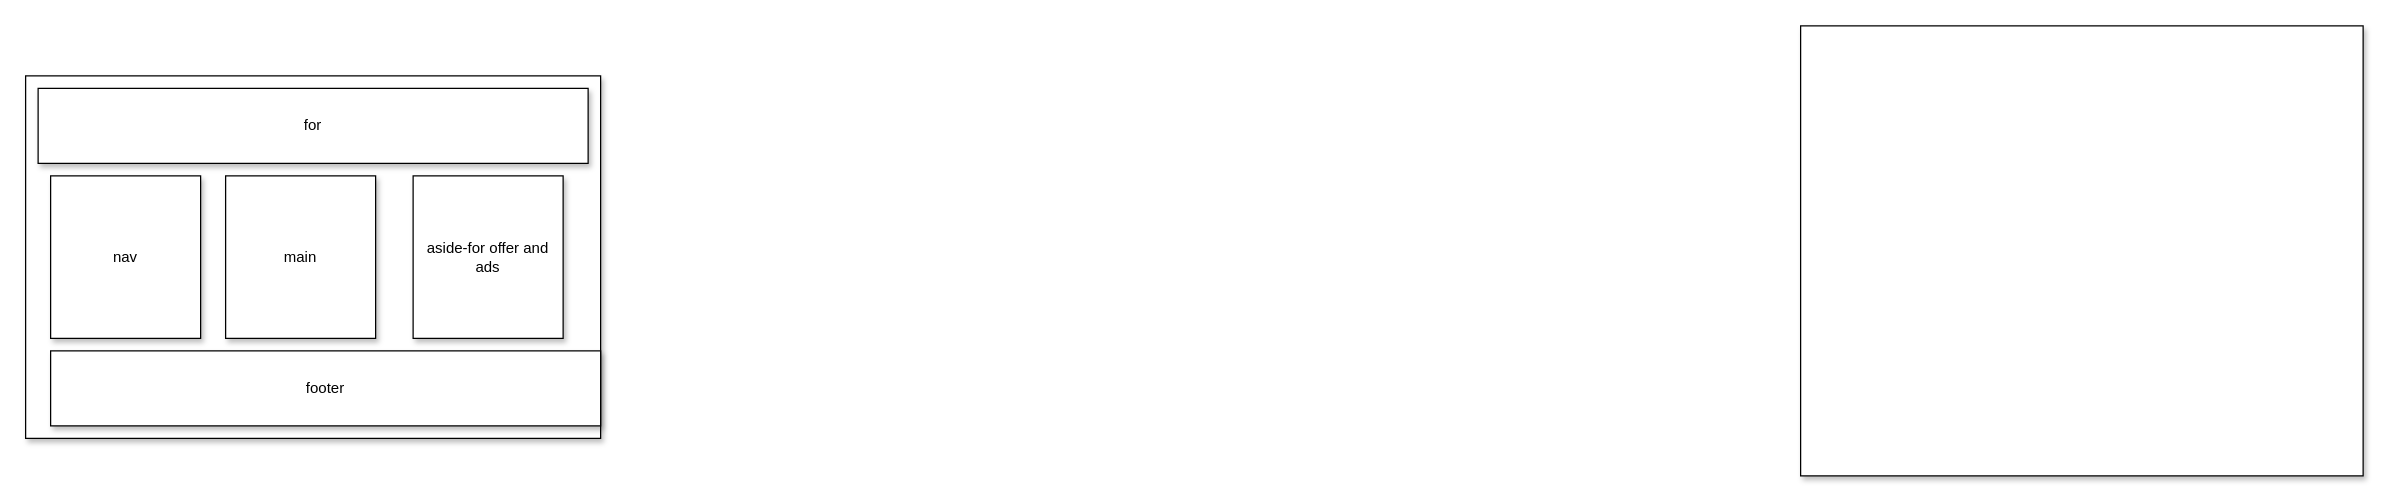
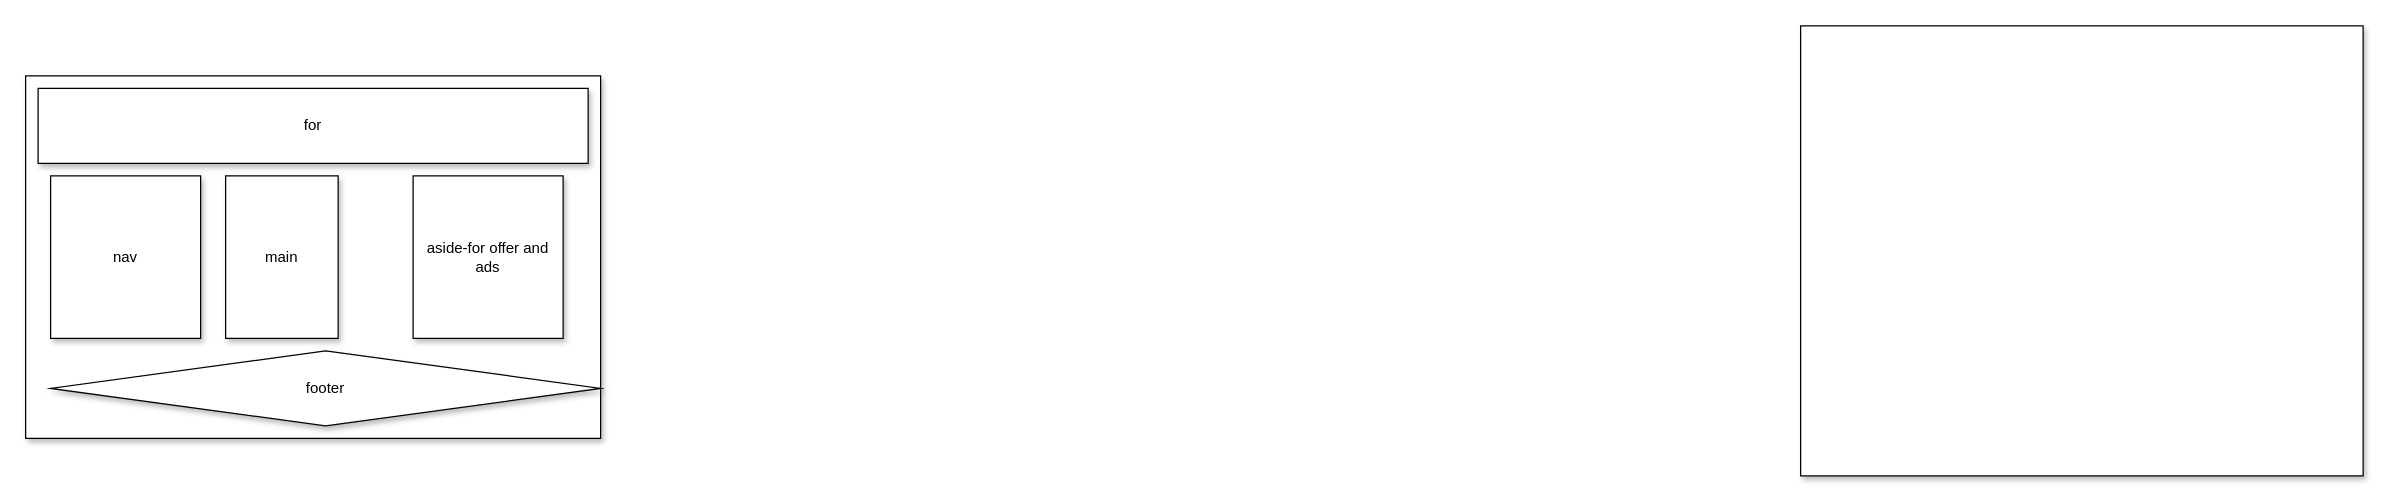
(301, 257) -> (282, 257)
(326, 388) -> (326, 388)
